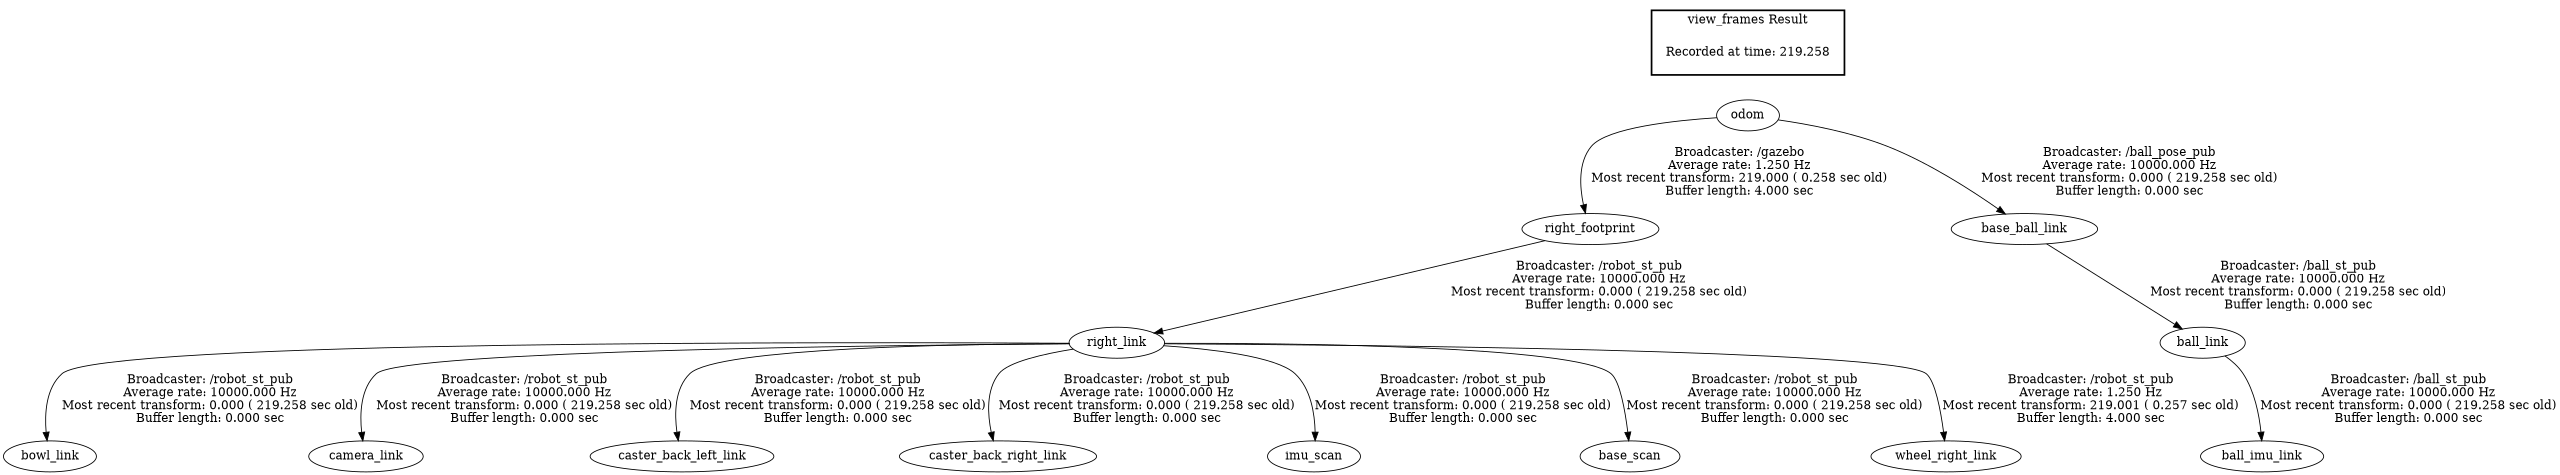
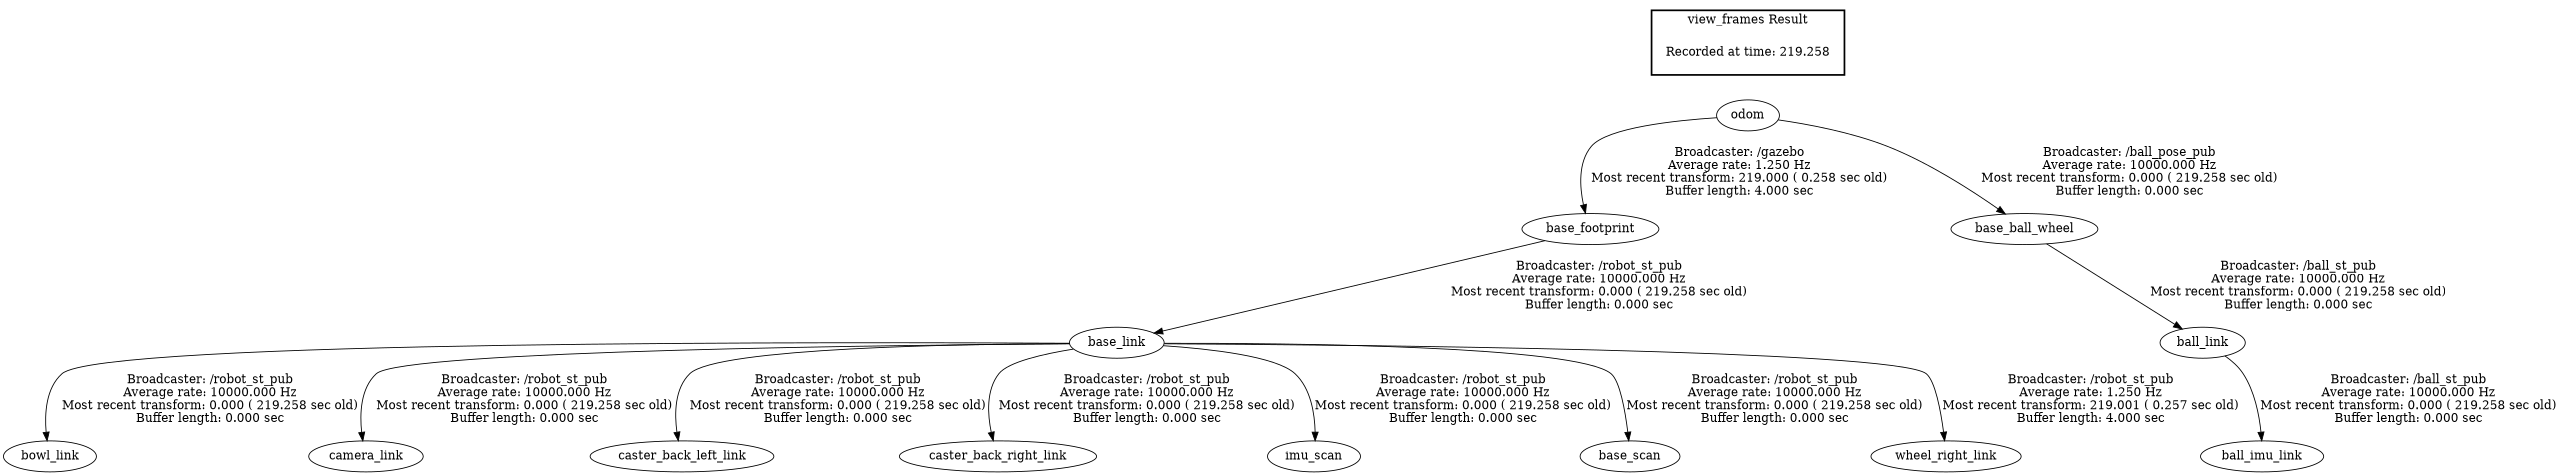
(1590, 229) -> (1590, 229)
(2024, 229) -> (2024, 229)
(1117, 343) -> (1117, 343)
